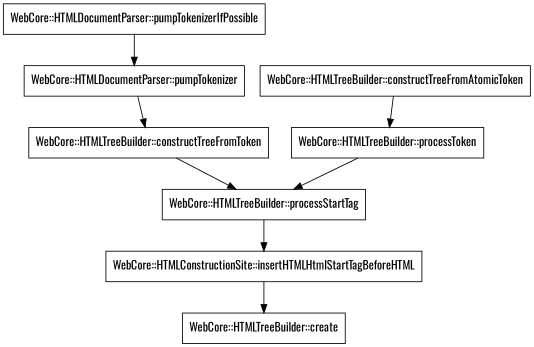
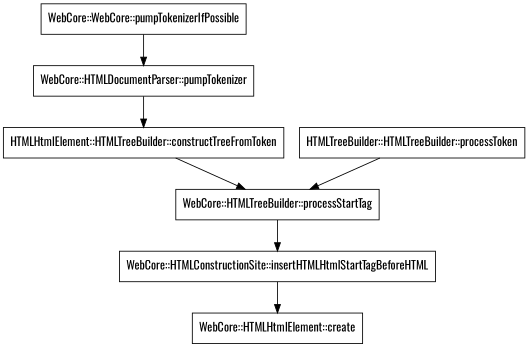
(134, 19) -> (144, 19)
(395, 81) -> none
(149, 143) -> (144, 143)
(388, 143) -> (412, 143)
(264, 328) -> (277, 328)
